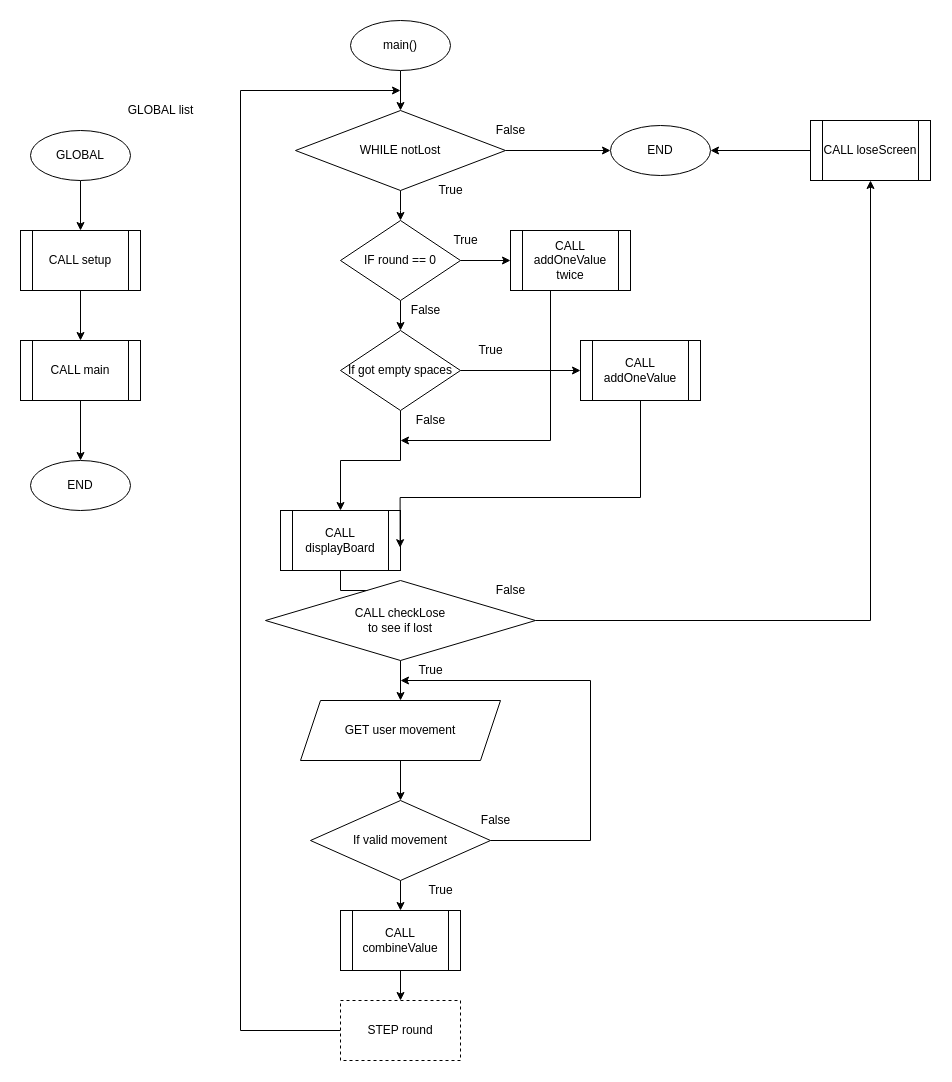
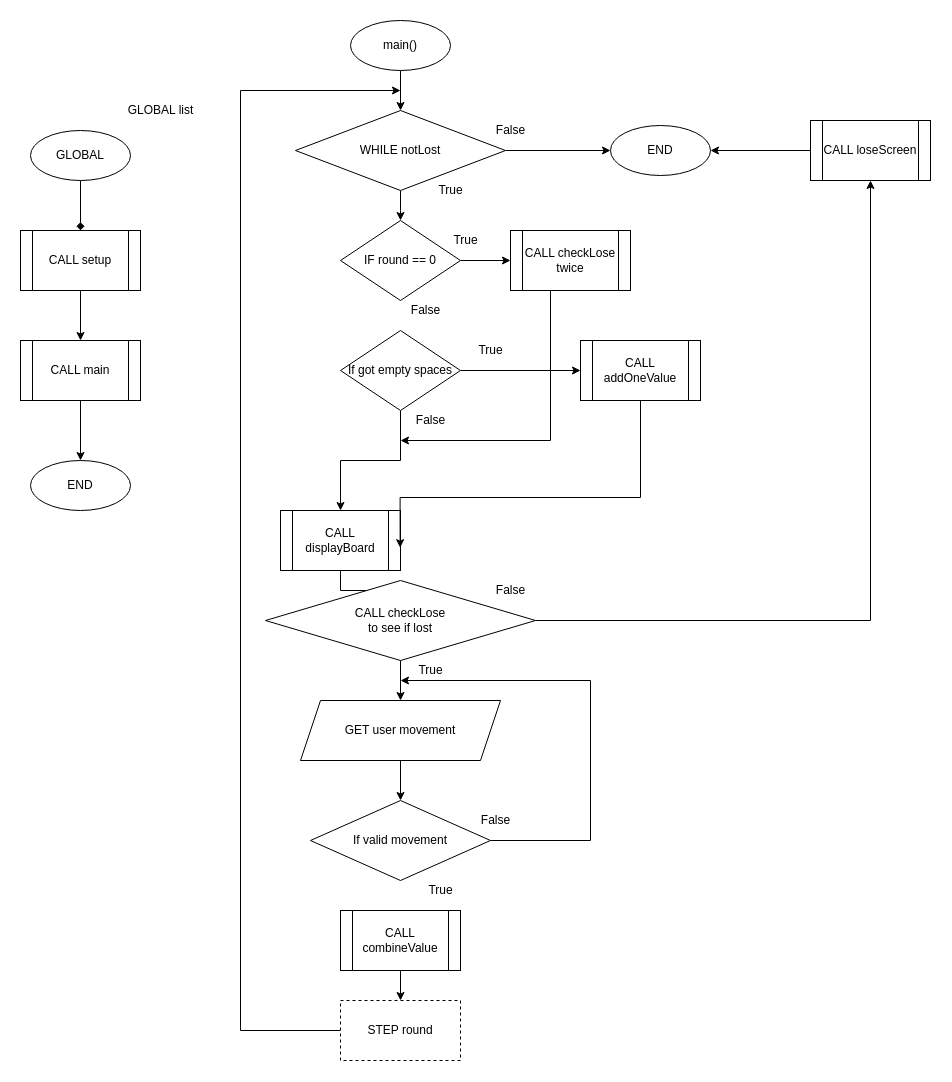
(81, 222) -> (81, 222)
(571, 261) -> (571, 261)
(401, 320) -> none
(401, 900) -> none
